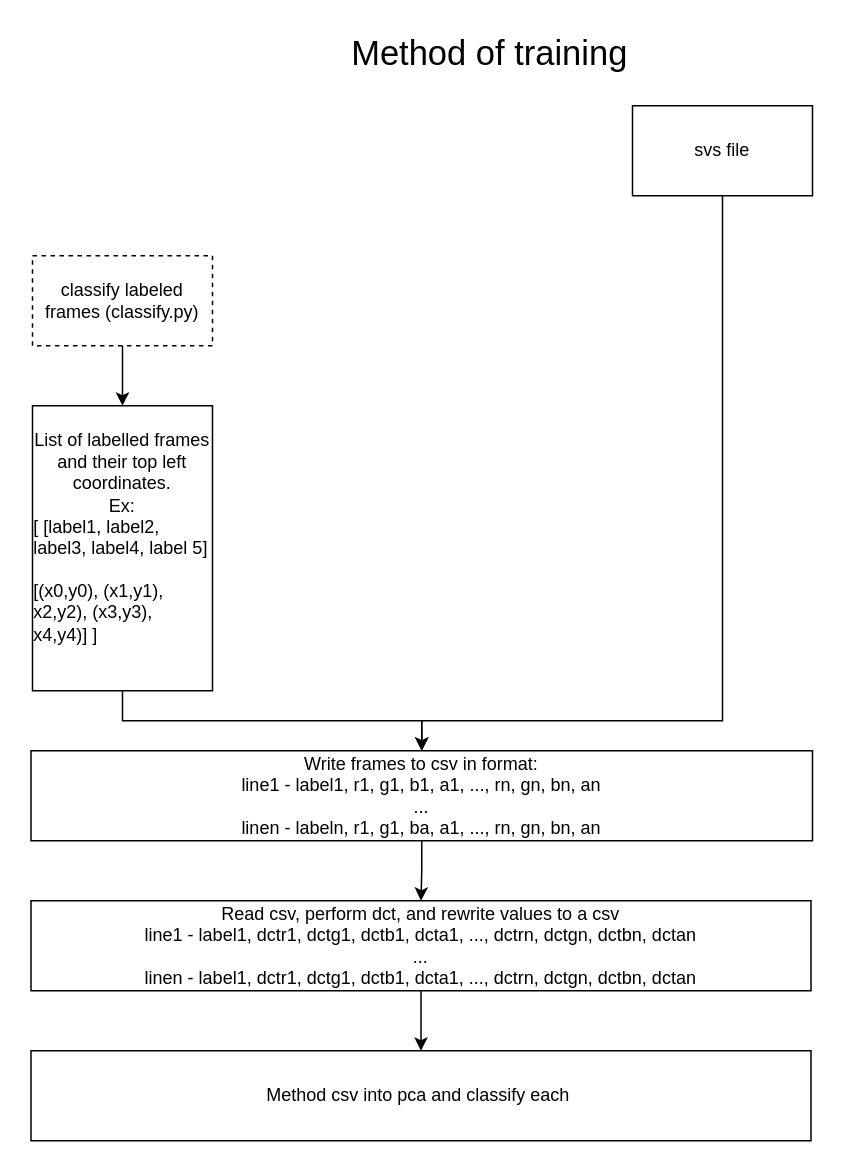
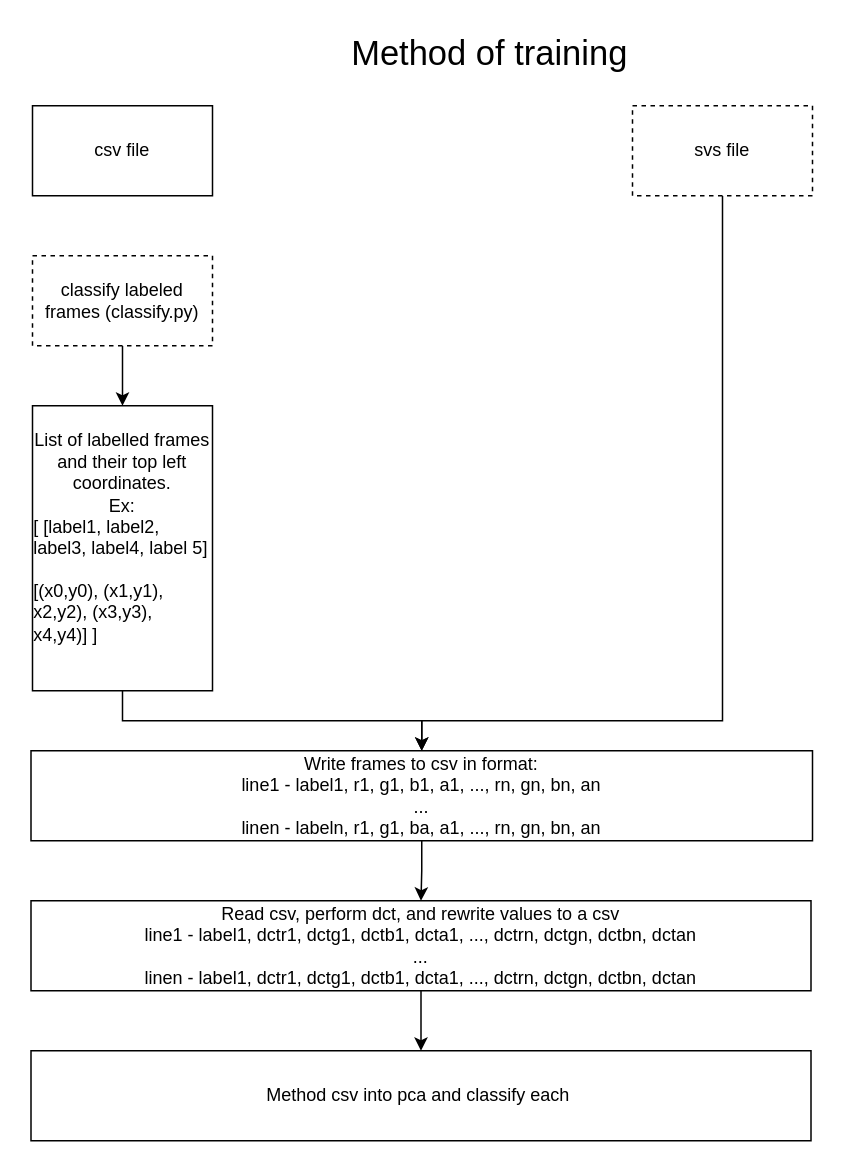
none -> (122, 151)
(722, 151) -> (722, 151)
